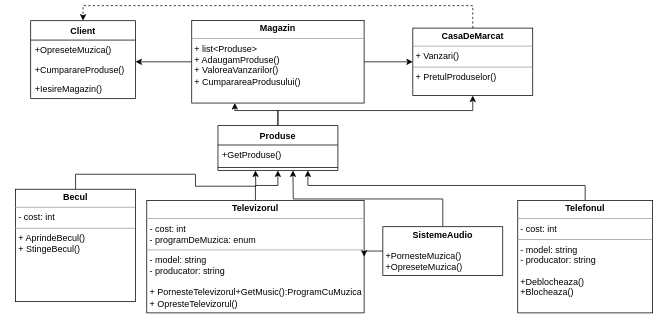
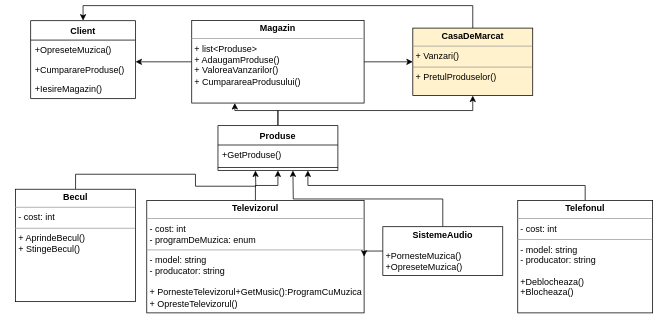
(284, 6) -> (284, 6)
(473, 62) -> (473, 62)
